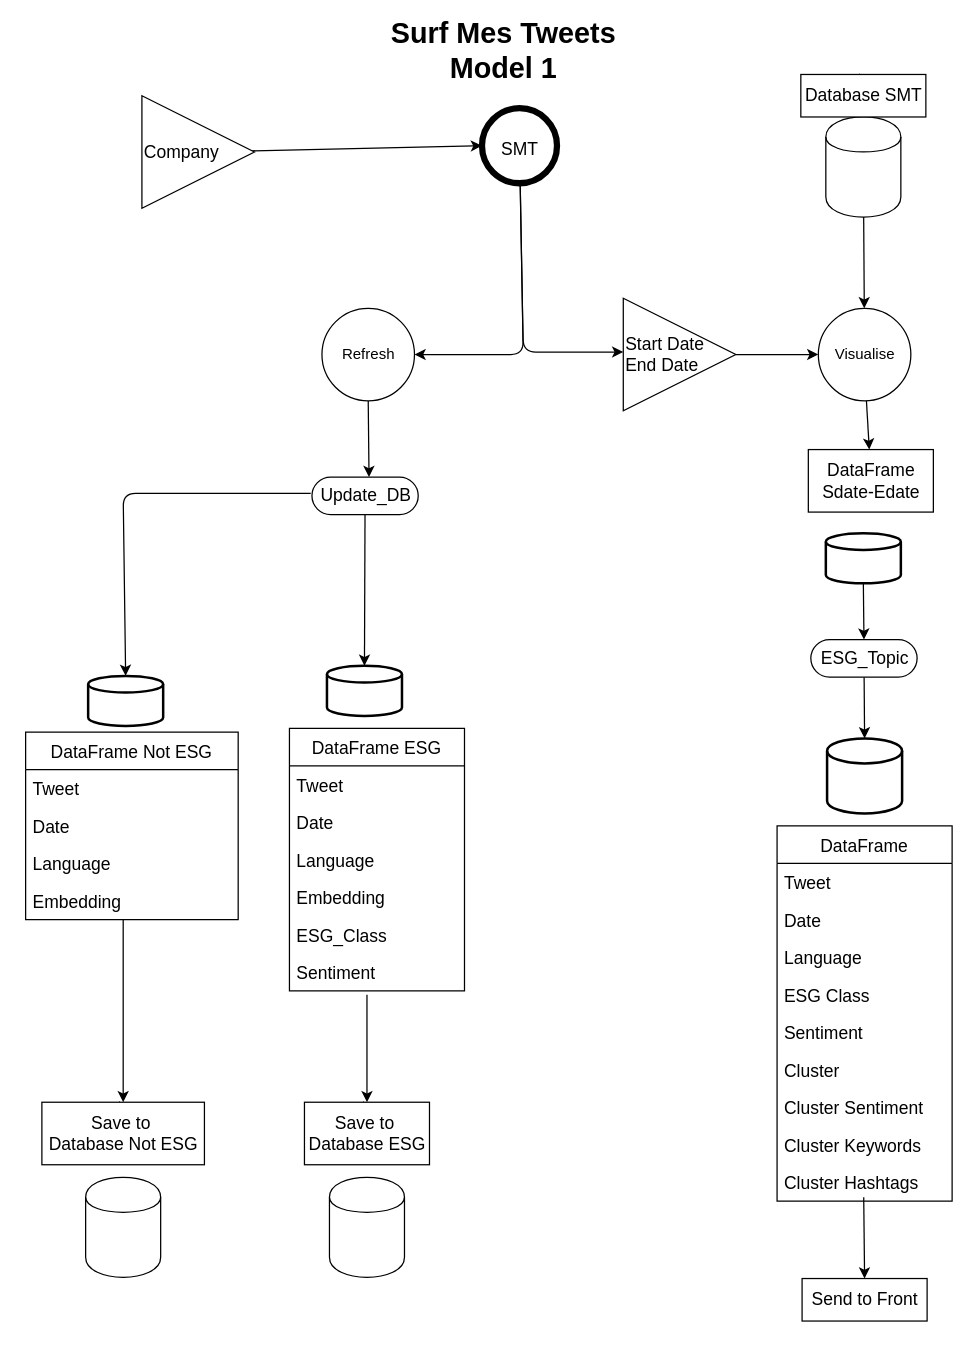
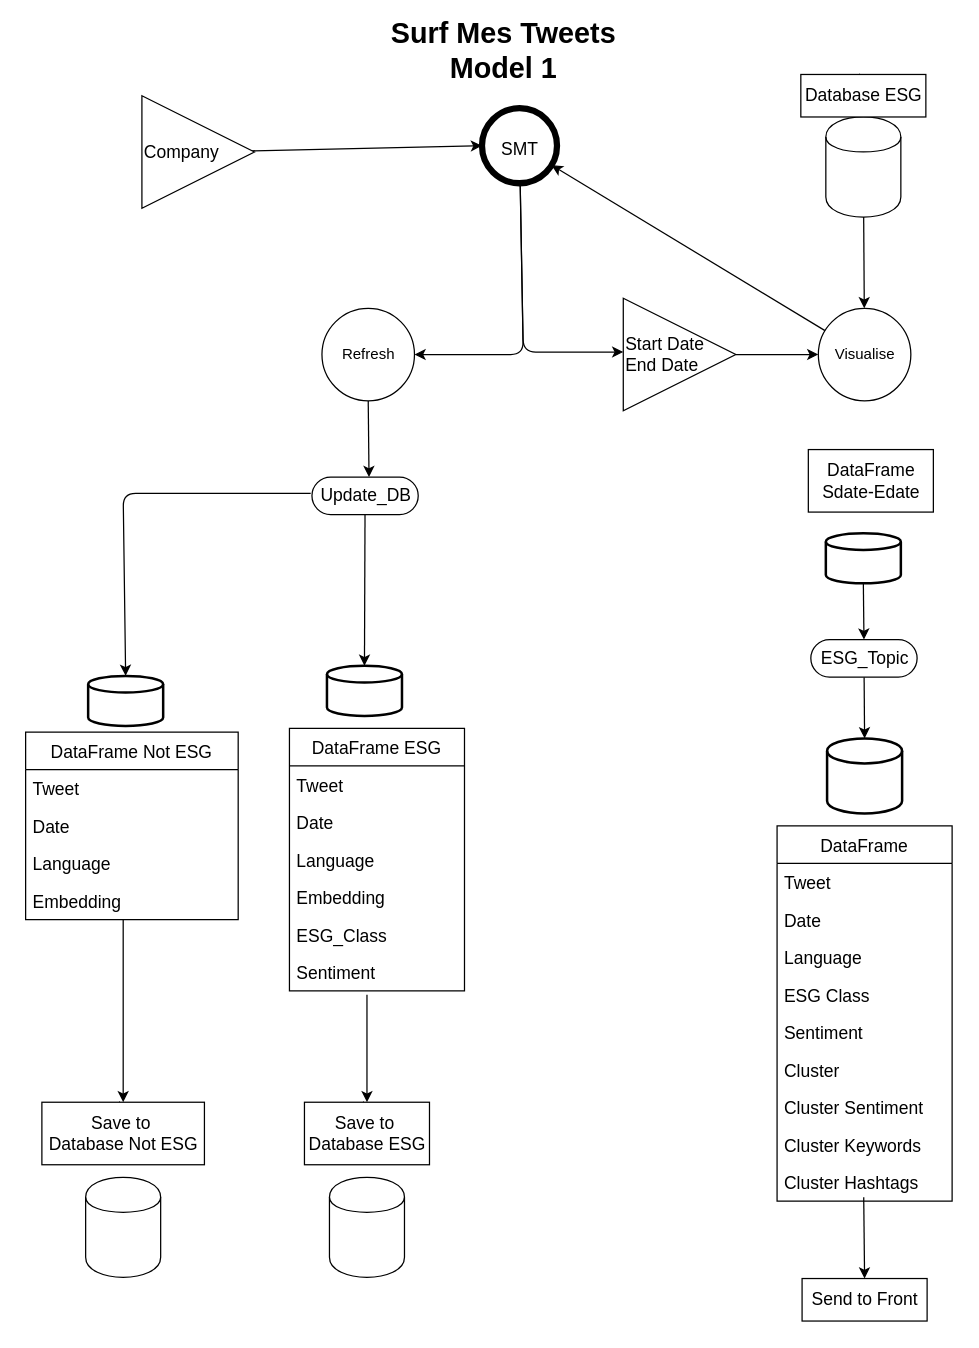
(864, 96) -> (864, 96)
(867, 421) -> (692, 250)
